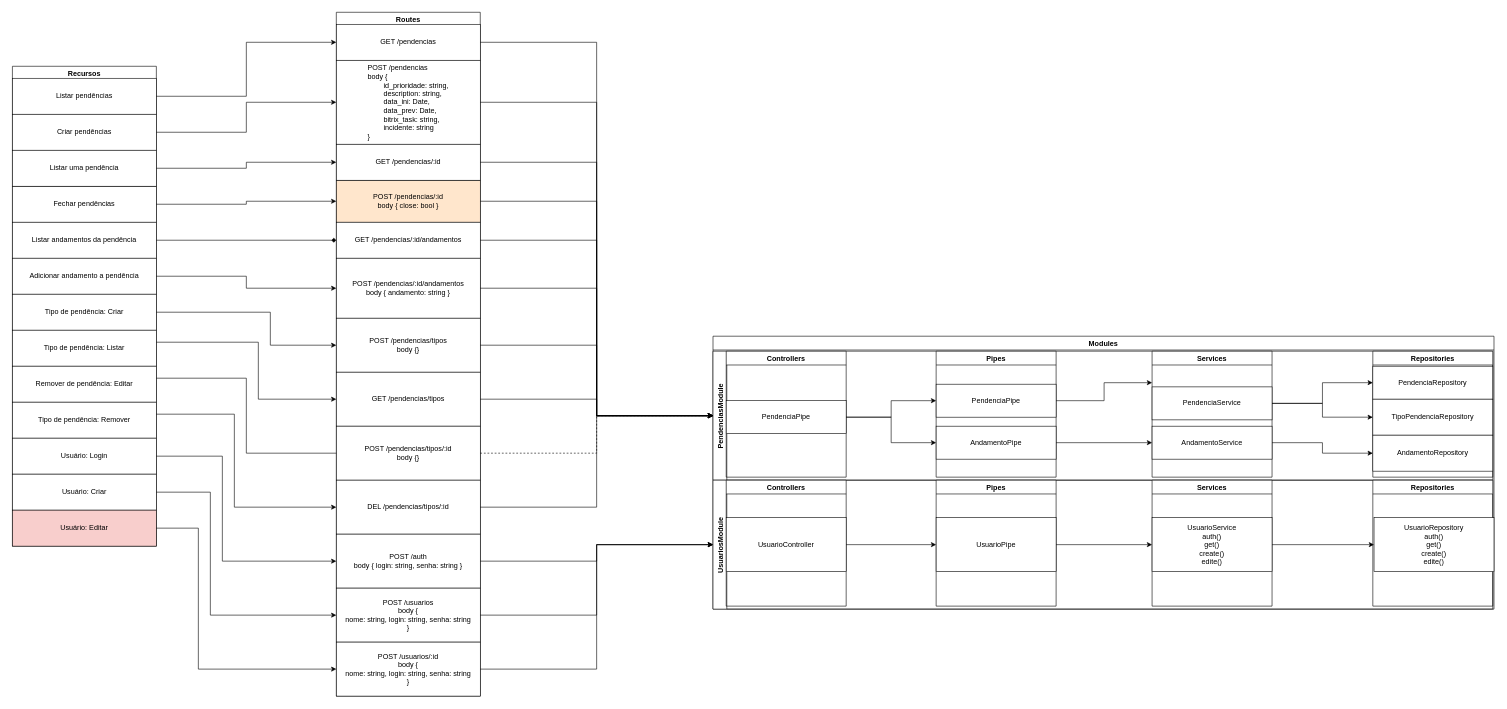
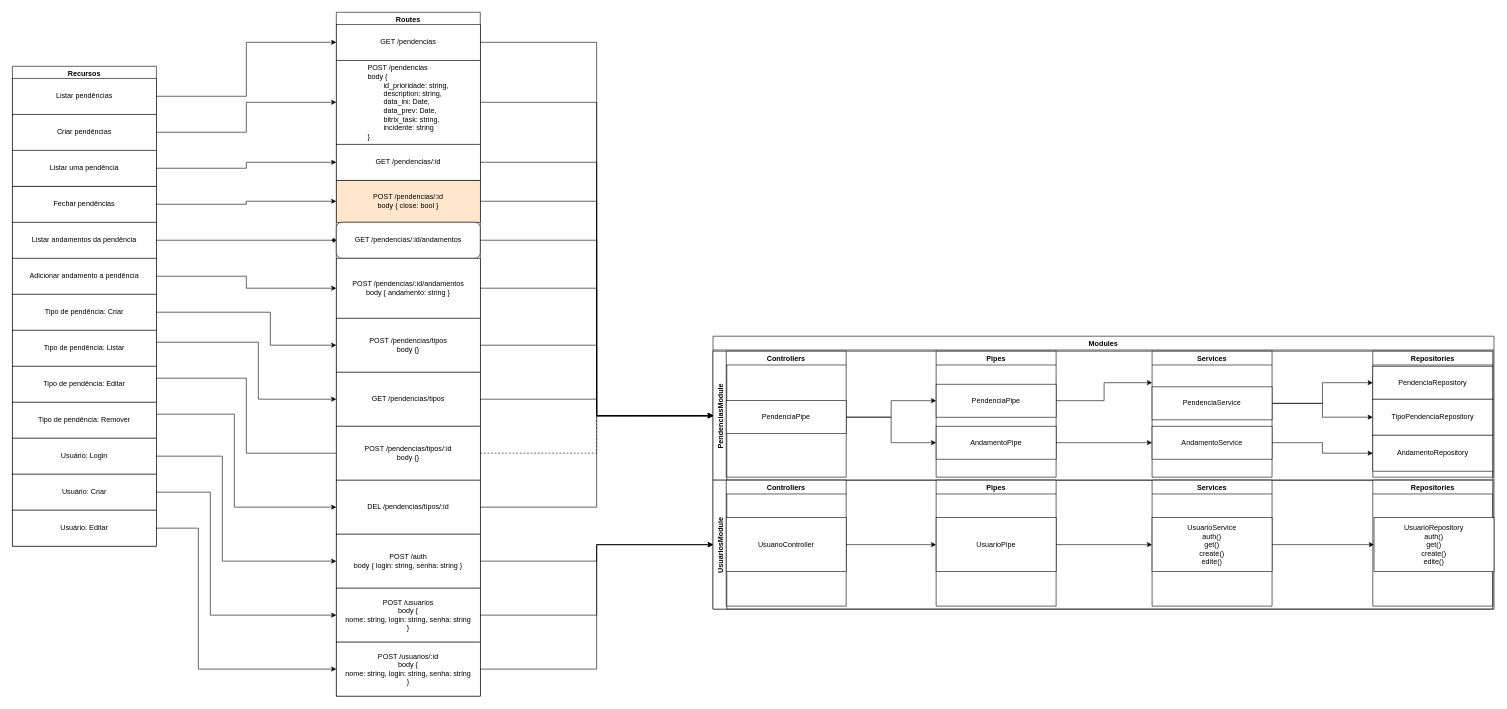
(408, 240) -> (408, 240)
(84, 384) -> (84, 384)
(84, 528) -> (84, 528)
